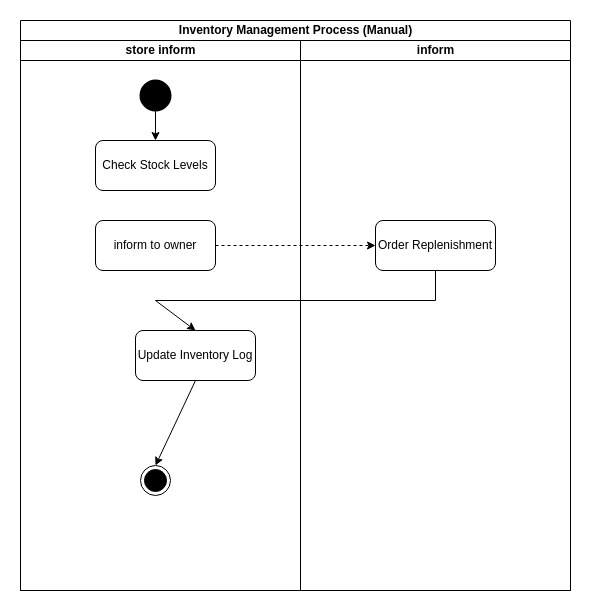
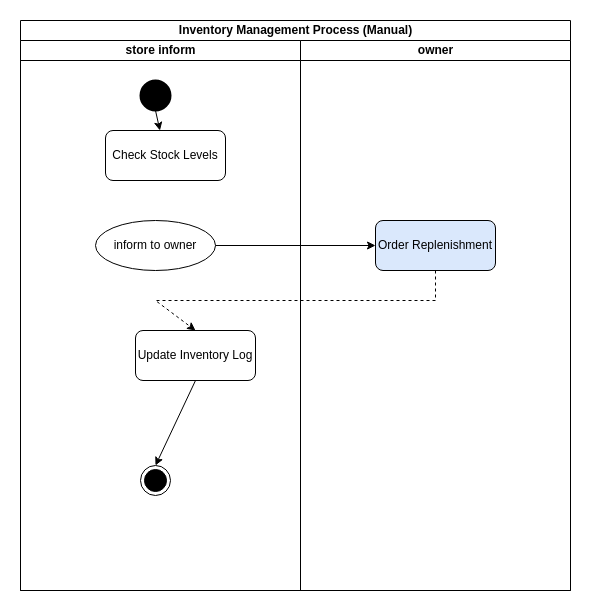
(436, 51) -> (436, 51)
(156, 166) -> (166, 156)
(156, 246) -> (156, 246)
(291, 246) -> (291, 246)
(436, 246) -> (436, 246)
(289, 301) -> (289, 301)
